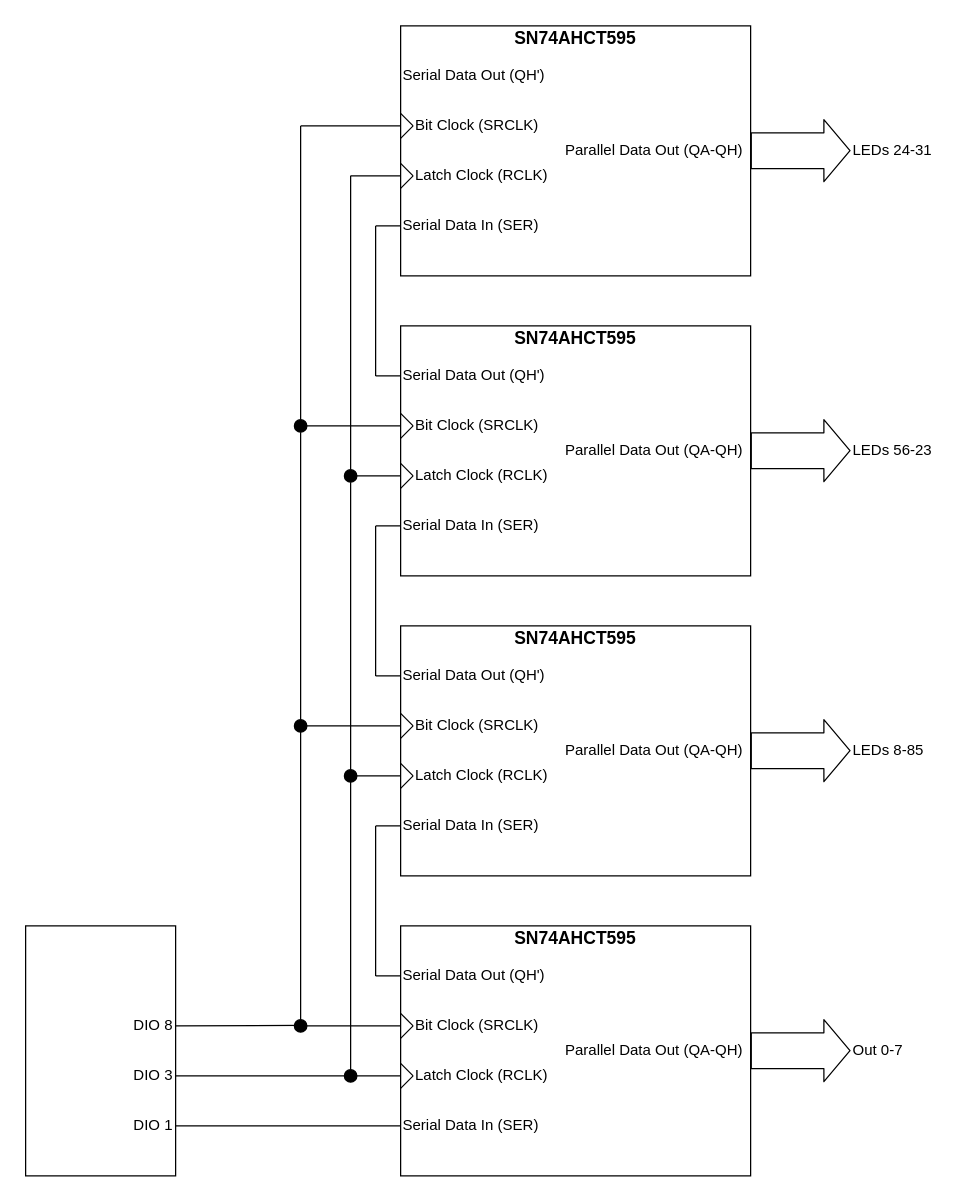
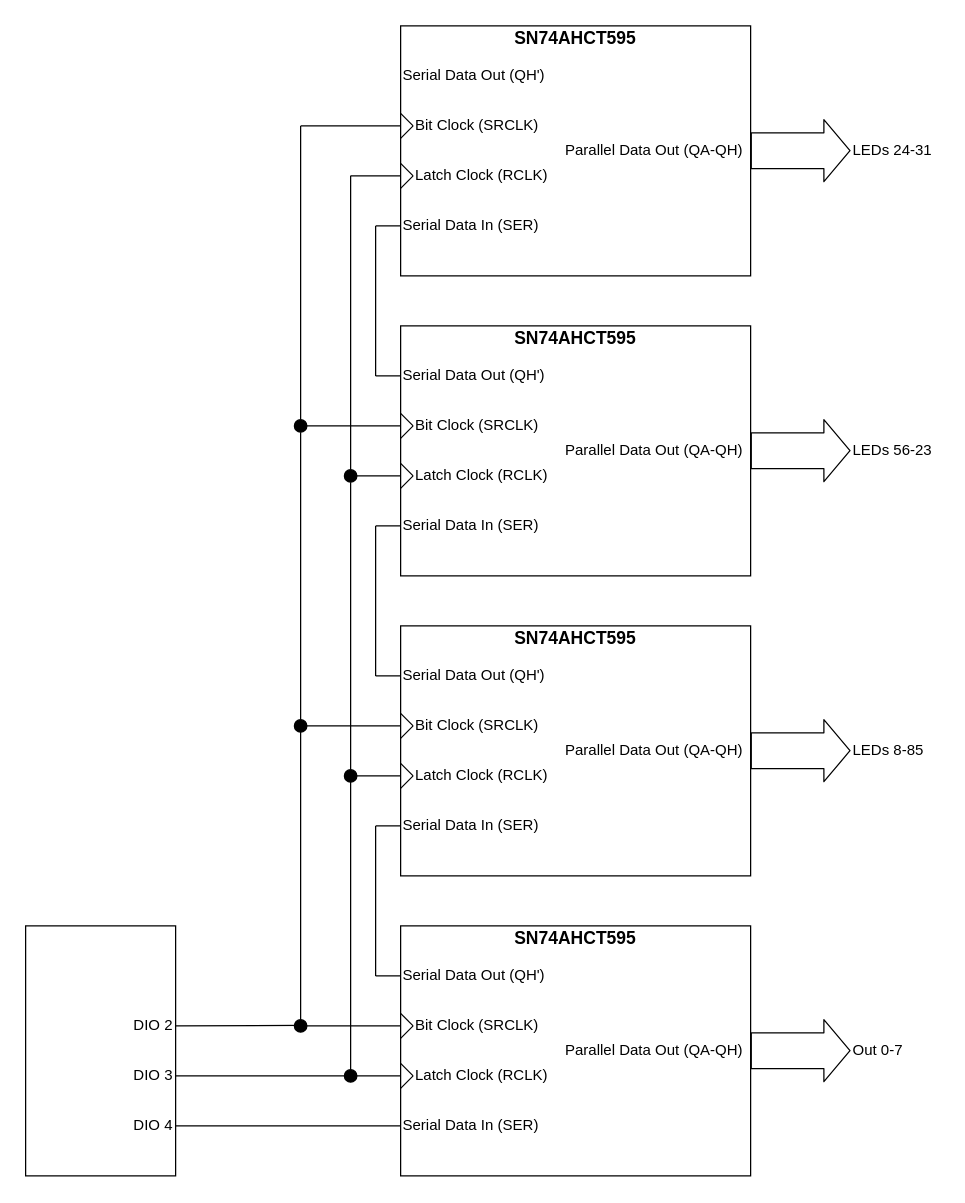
(154, 1026) -> (154, 1026)
(154, 1126) -> (154, 1126)
